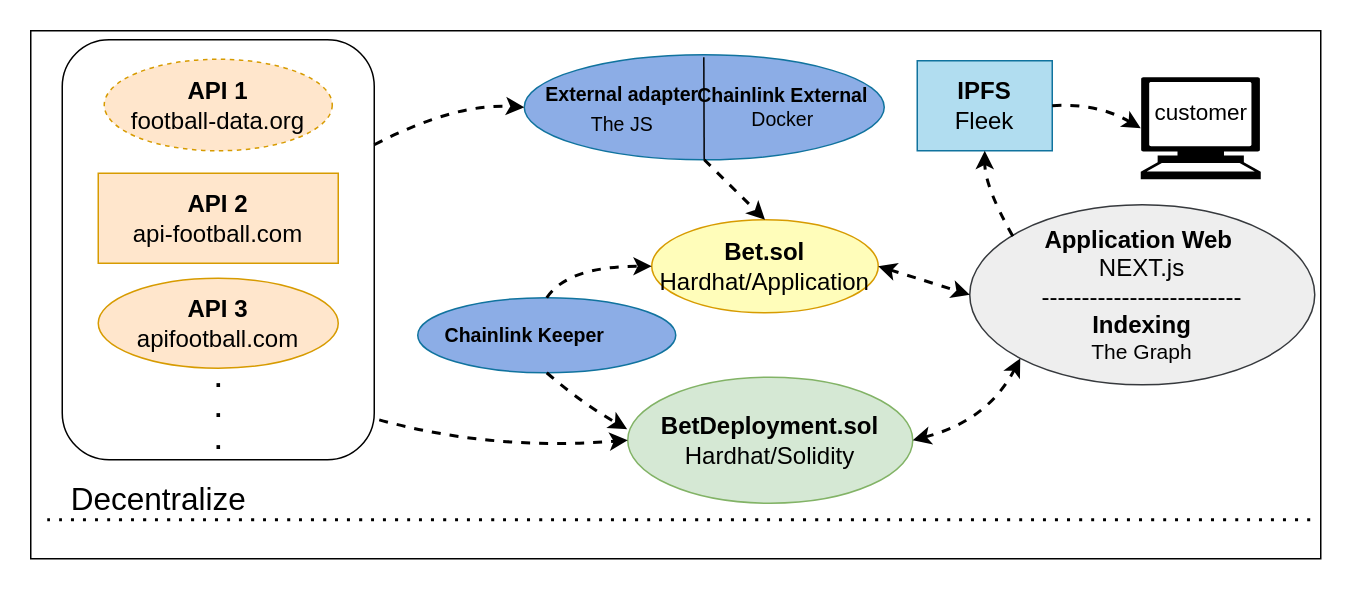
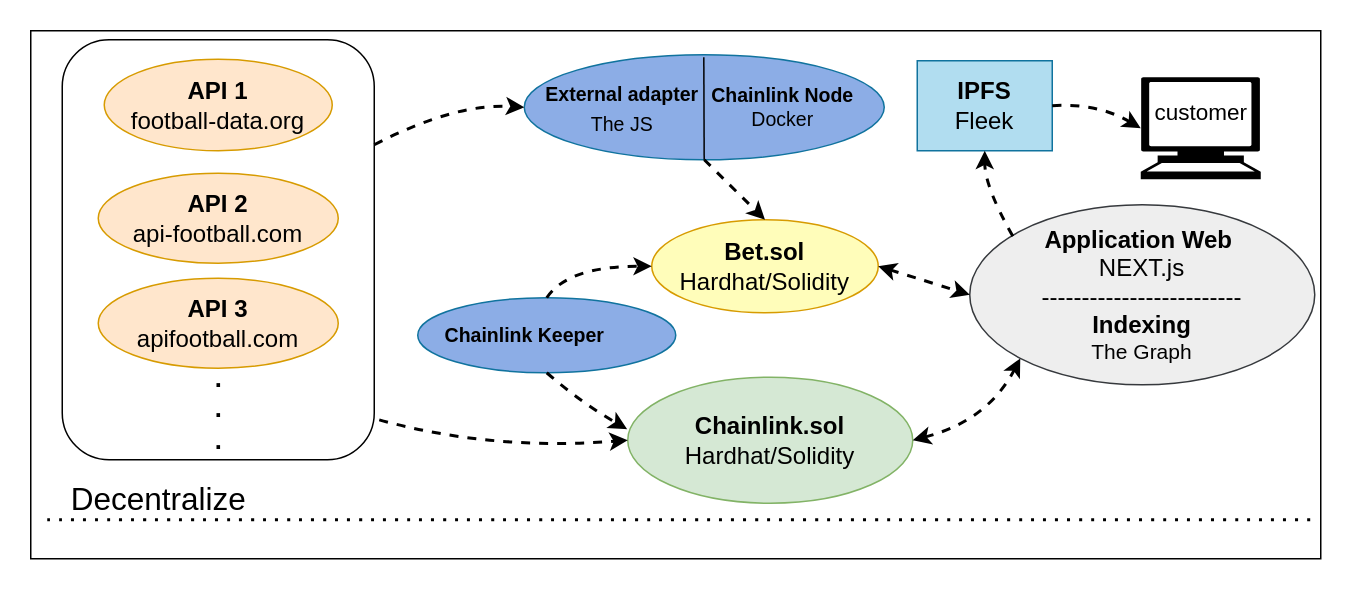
(218, 105) -> (218, 105)
(783, 107) -> (783, 107)
(218, 218) -> (218, 218)
(765, 266) -> (765, 266)
(770, 440) -> (770, 440)
